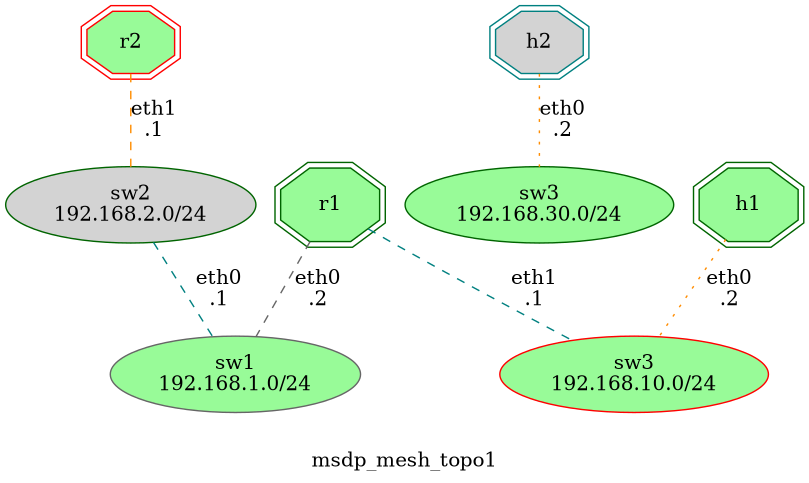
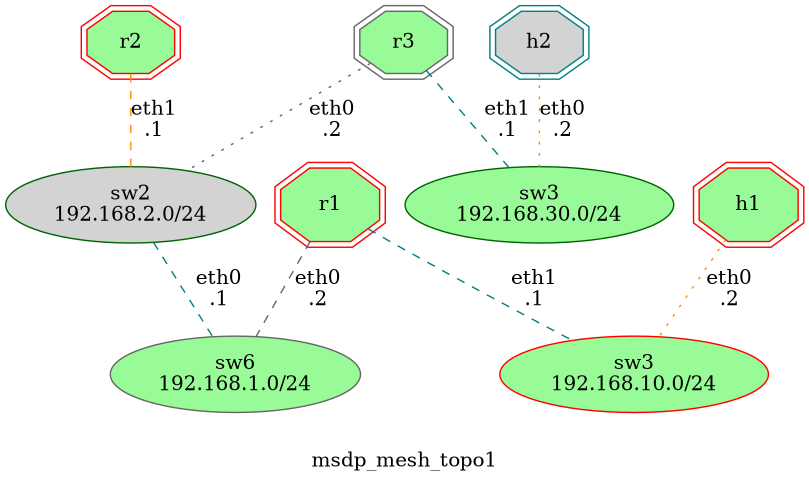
none -> (404, 42)
(330, 205) -> (330, 205)
(749, 205) -> (749, 205)
(235, 374) -> (235, 374)
